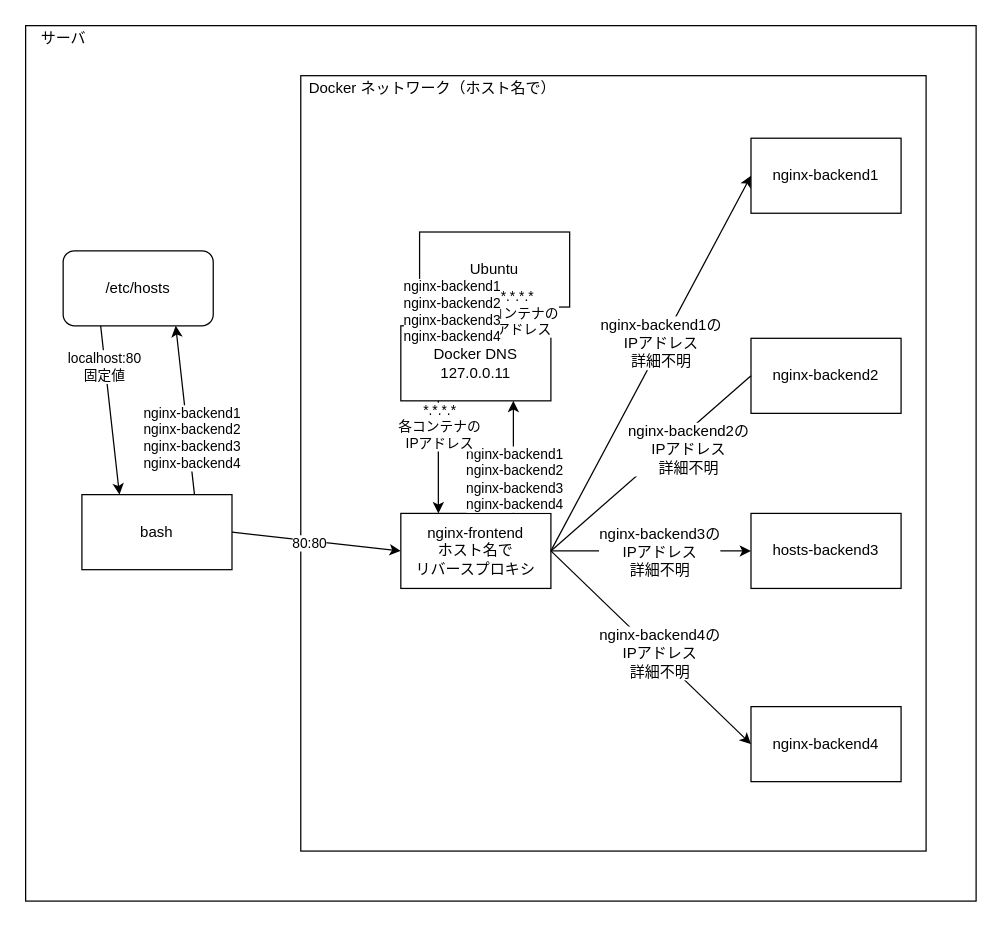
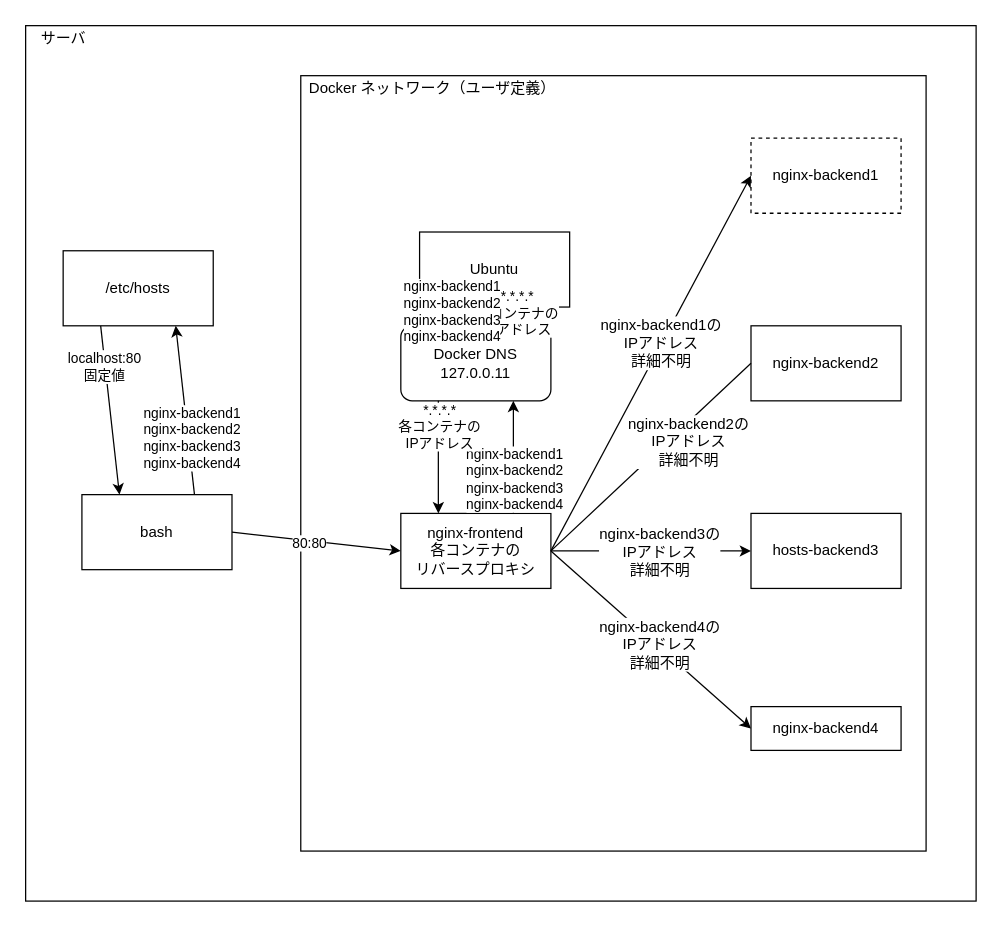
(433, 88) -> (433, 88)
(826, 176) -> (826, 176)
(138, 288) -> (138, 288)
(476, 363) -> (476, 363)
(826, 376) -> (826, 363)
(476, 551) -> (476, 551)
(826, 744) -> (826, 728)
